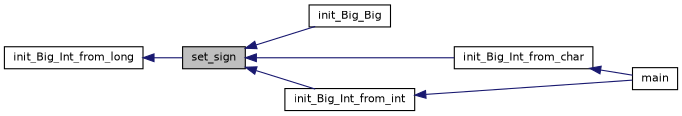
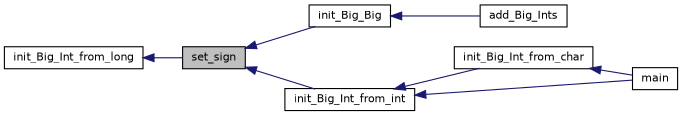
none -> (524, 16)
(355, 58) -> (442, 77)
